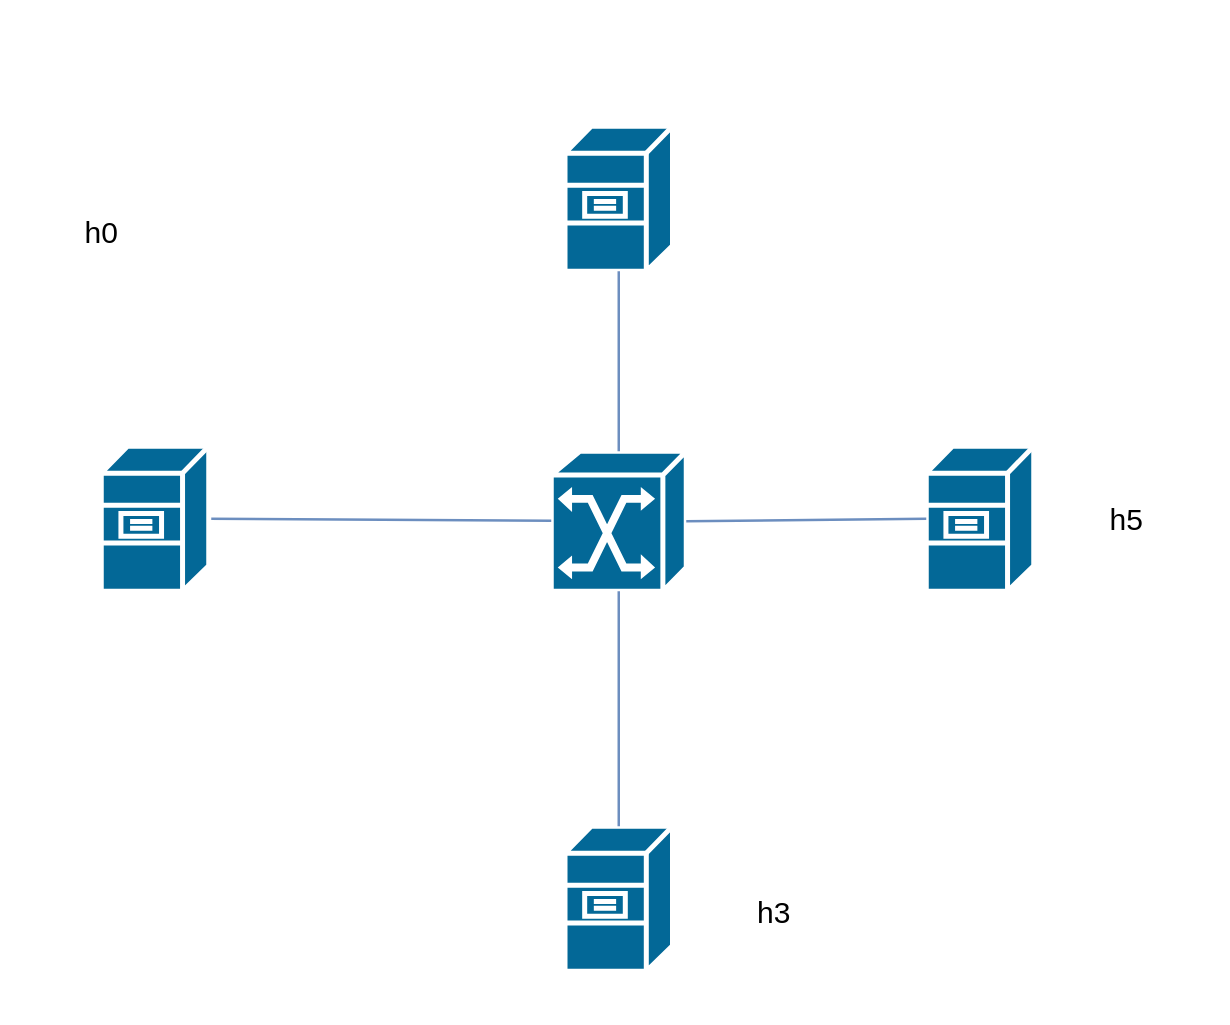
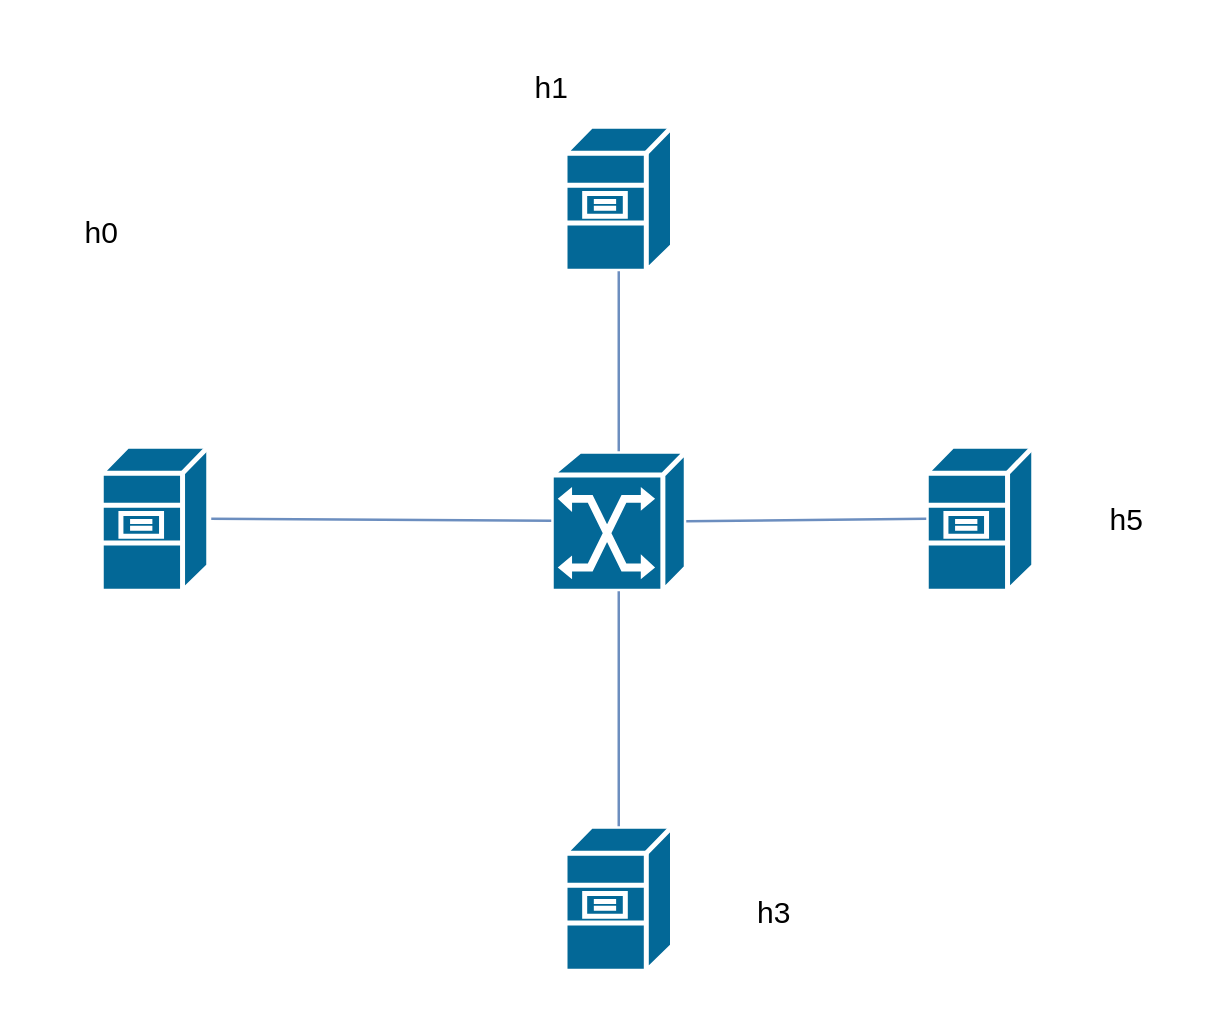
none -> (551, 89)
